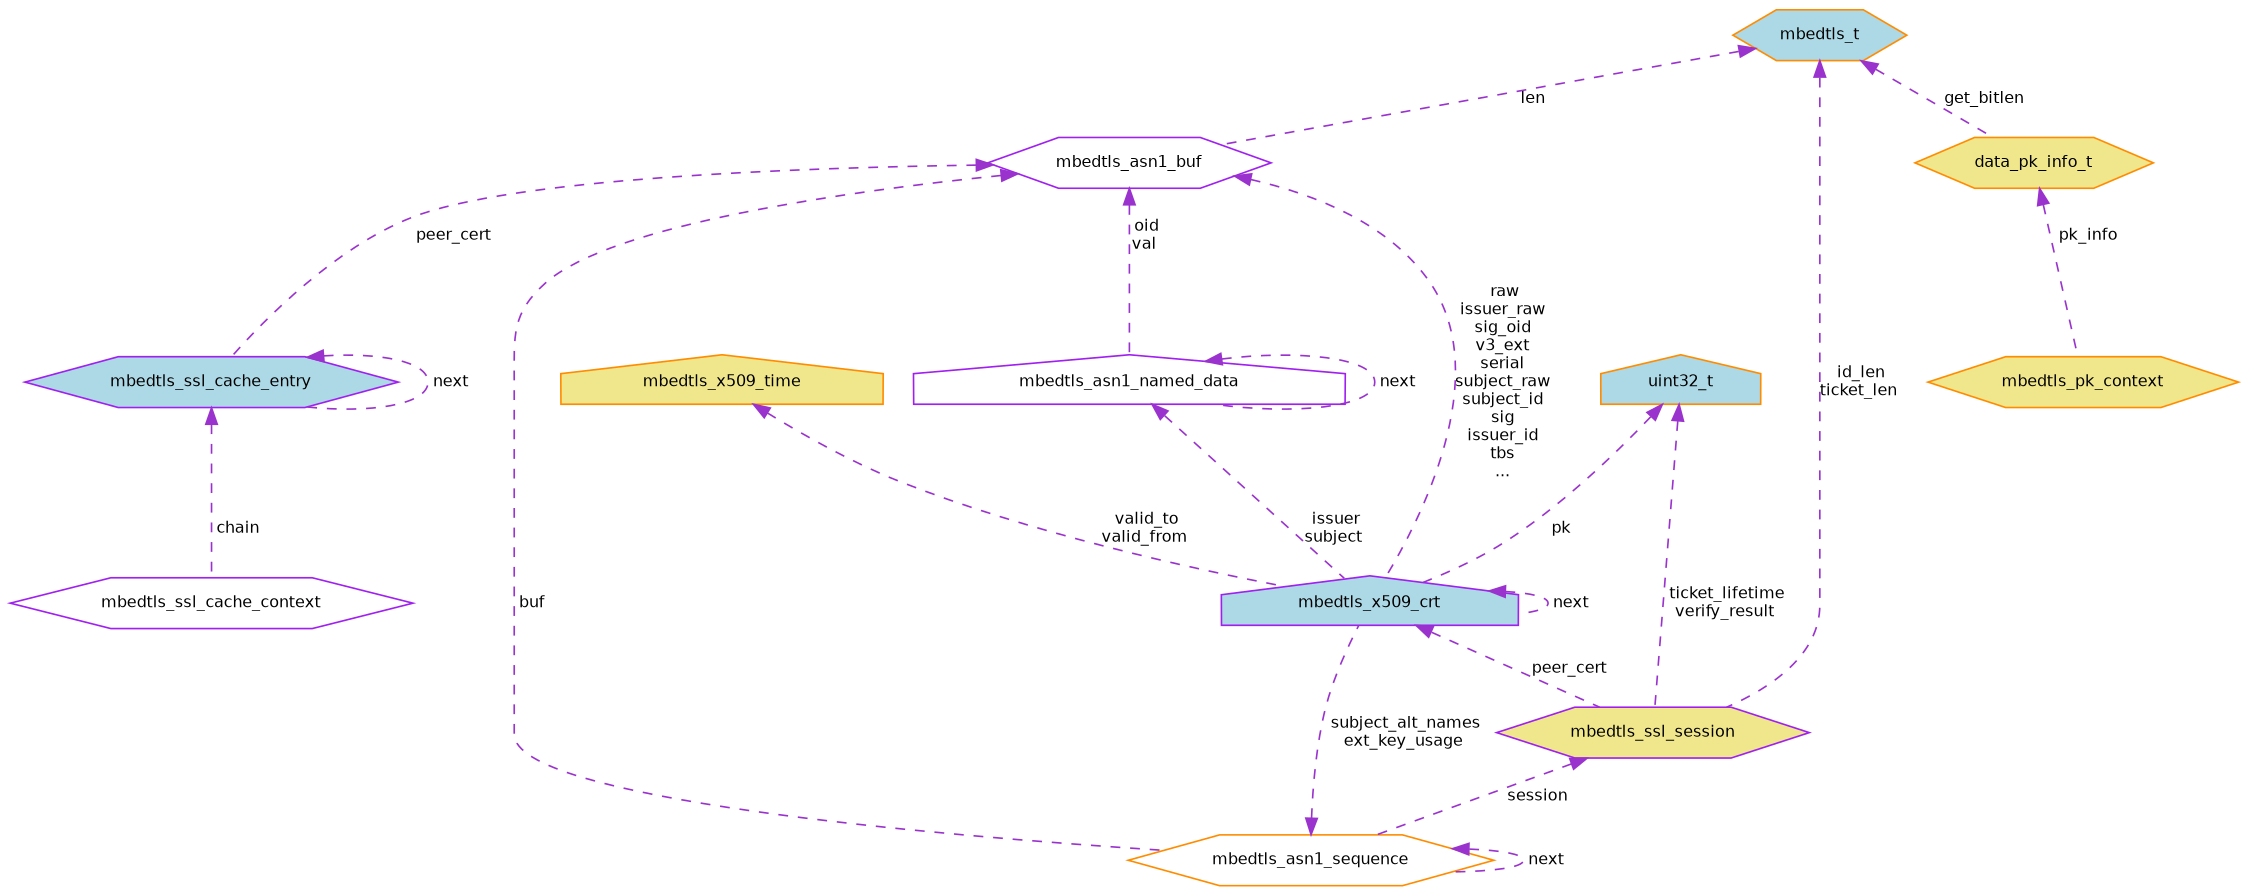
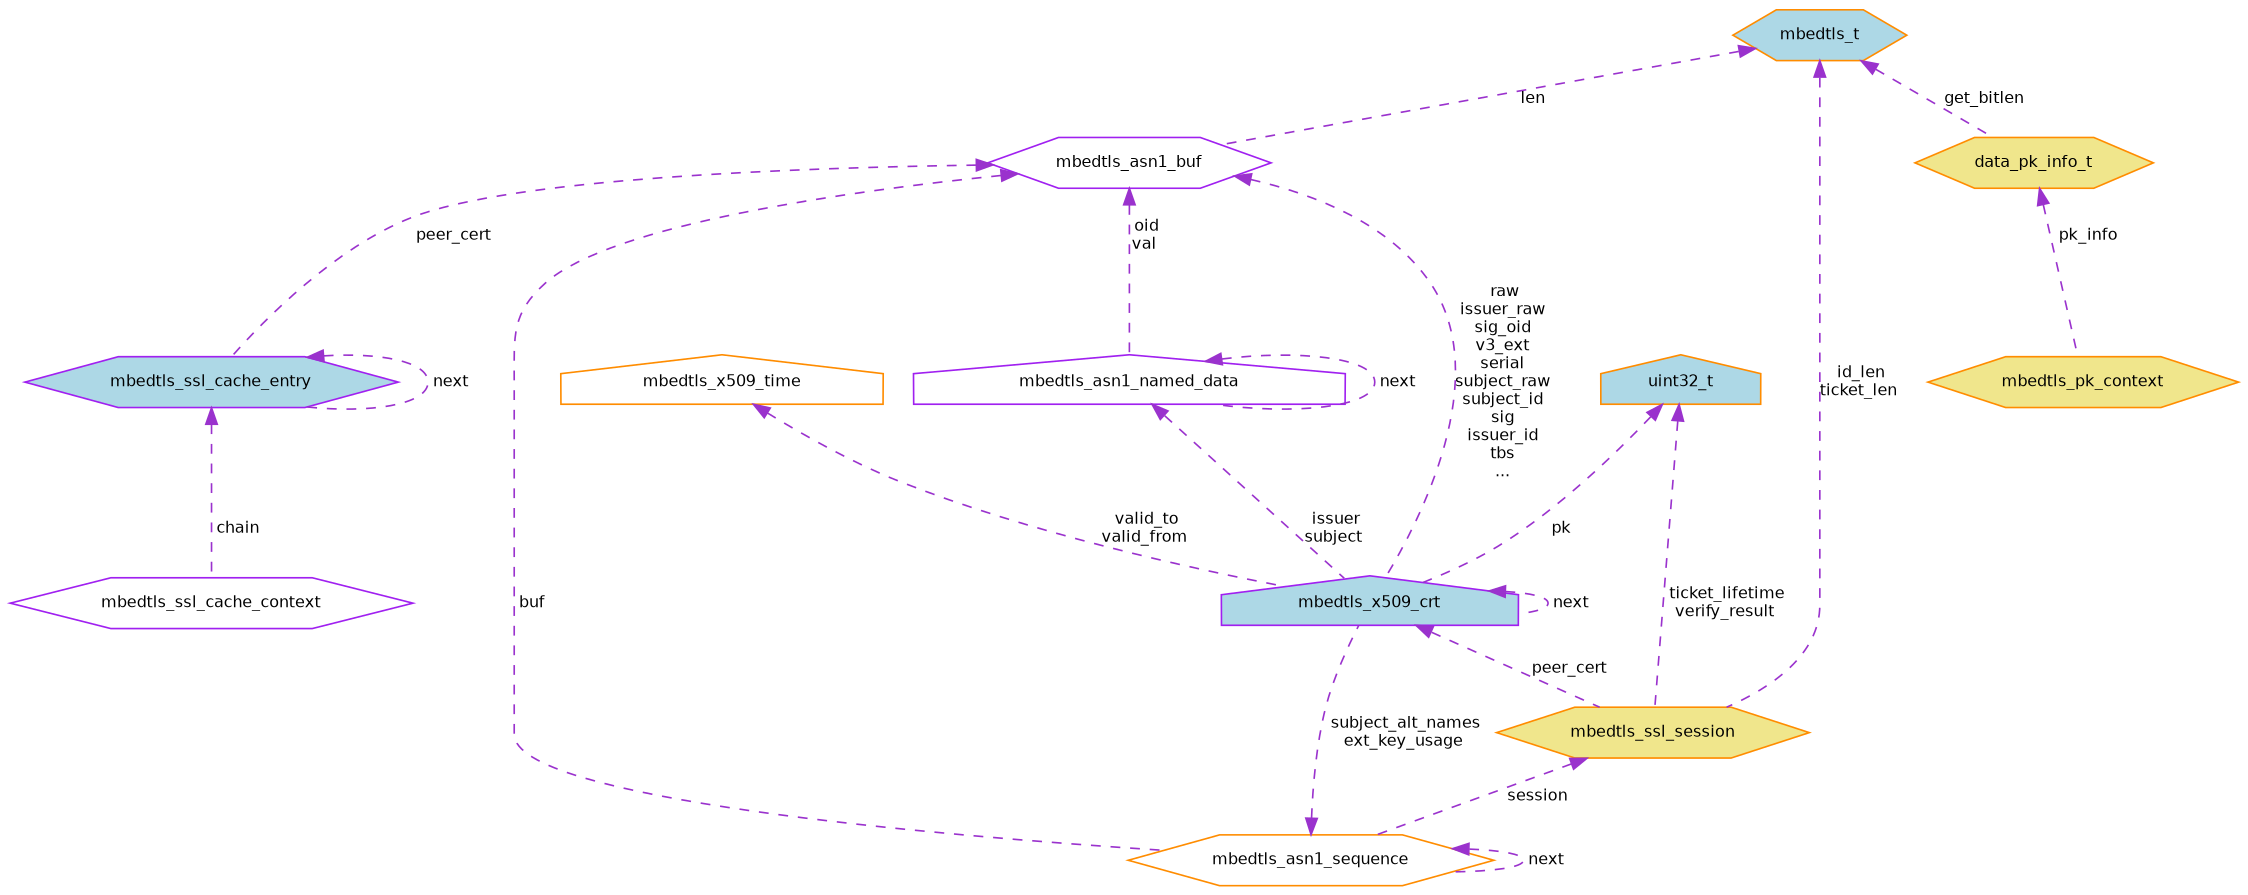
(722, 382) -> (722, 382)
(1653, 733) -> (1653, 733)
